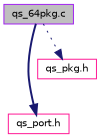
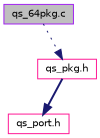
(29, 64) -> (55, 92)
